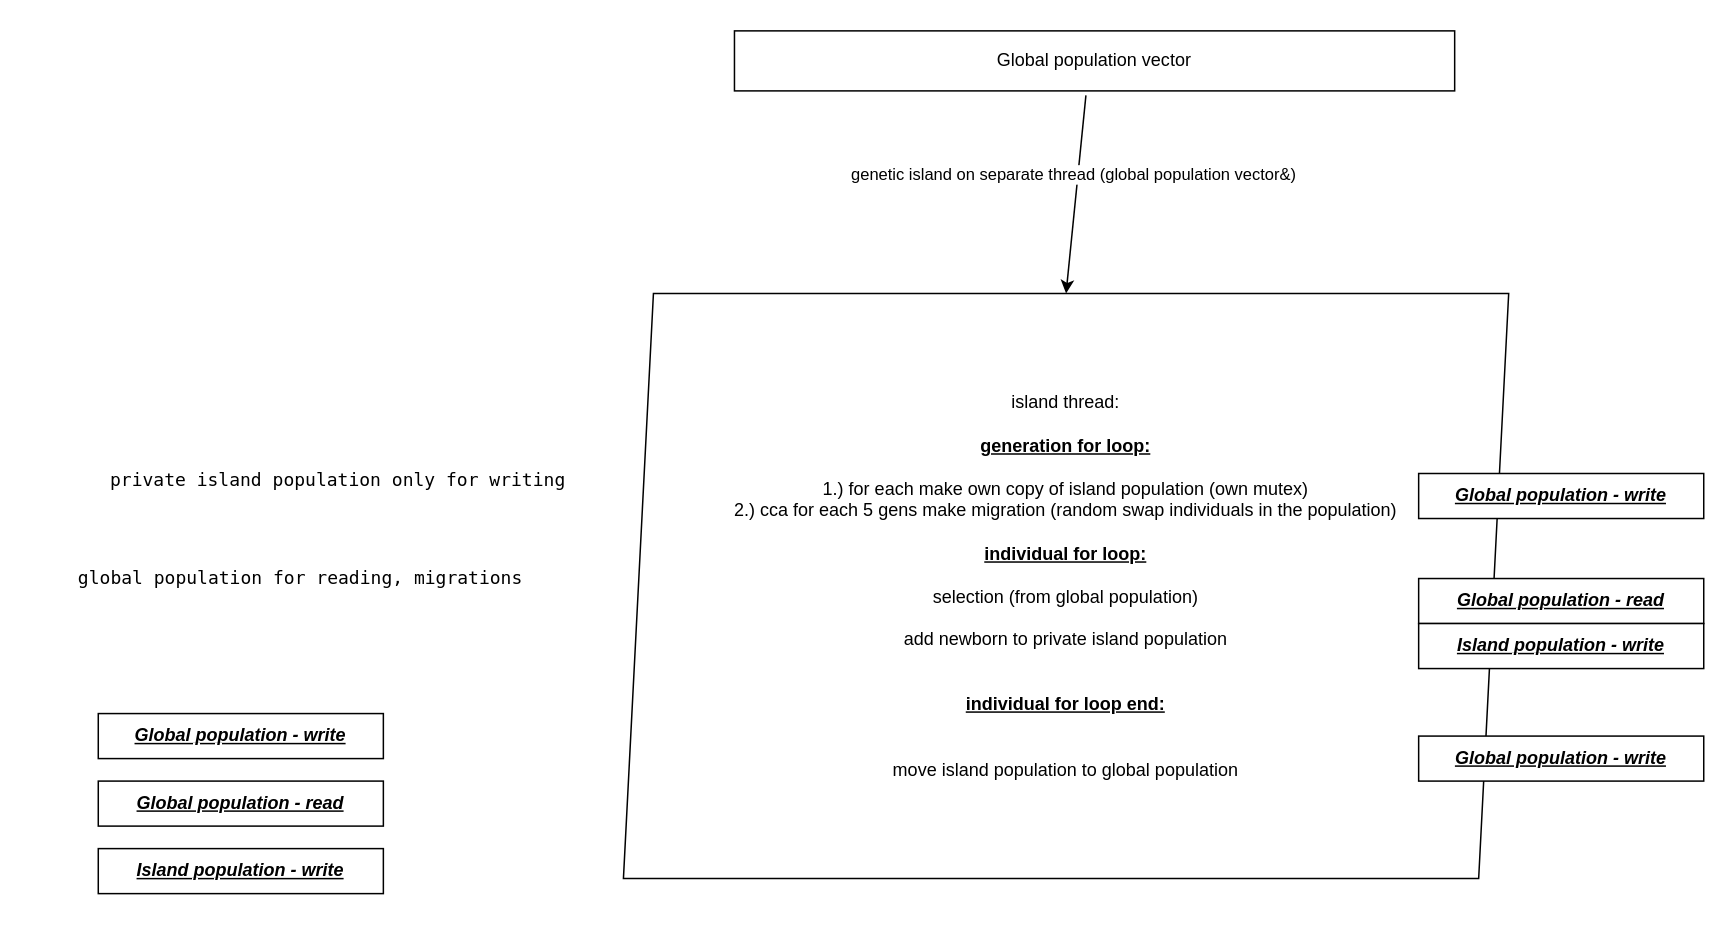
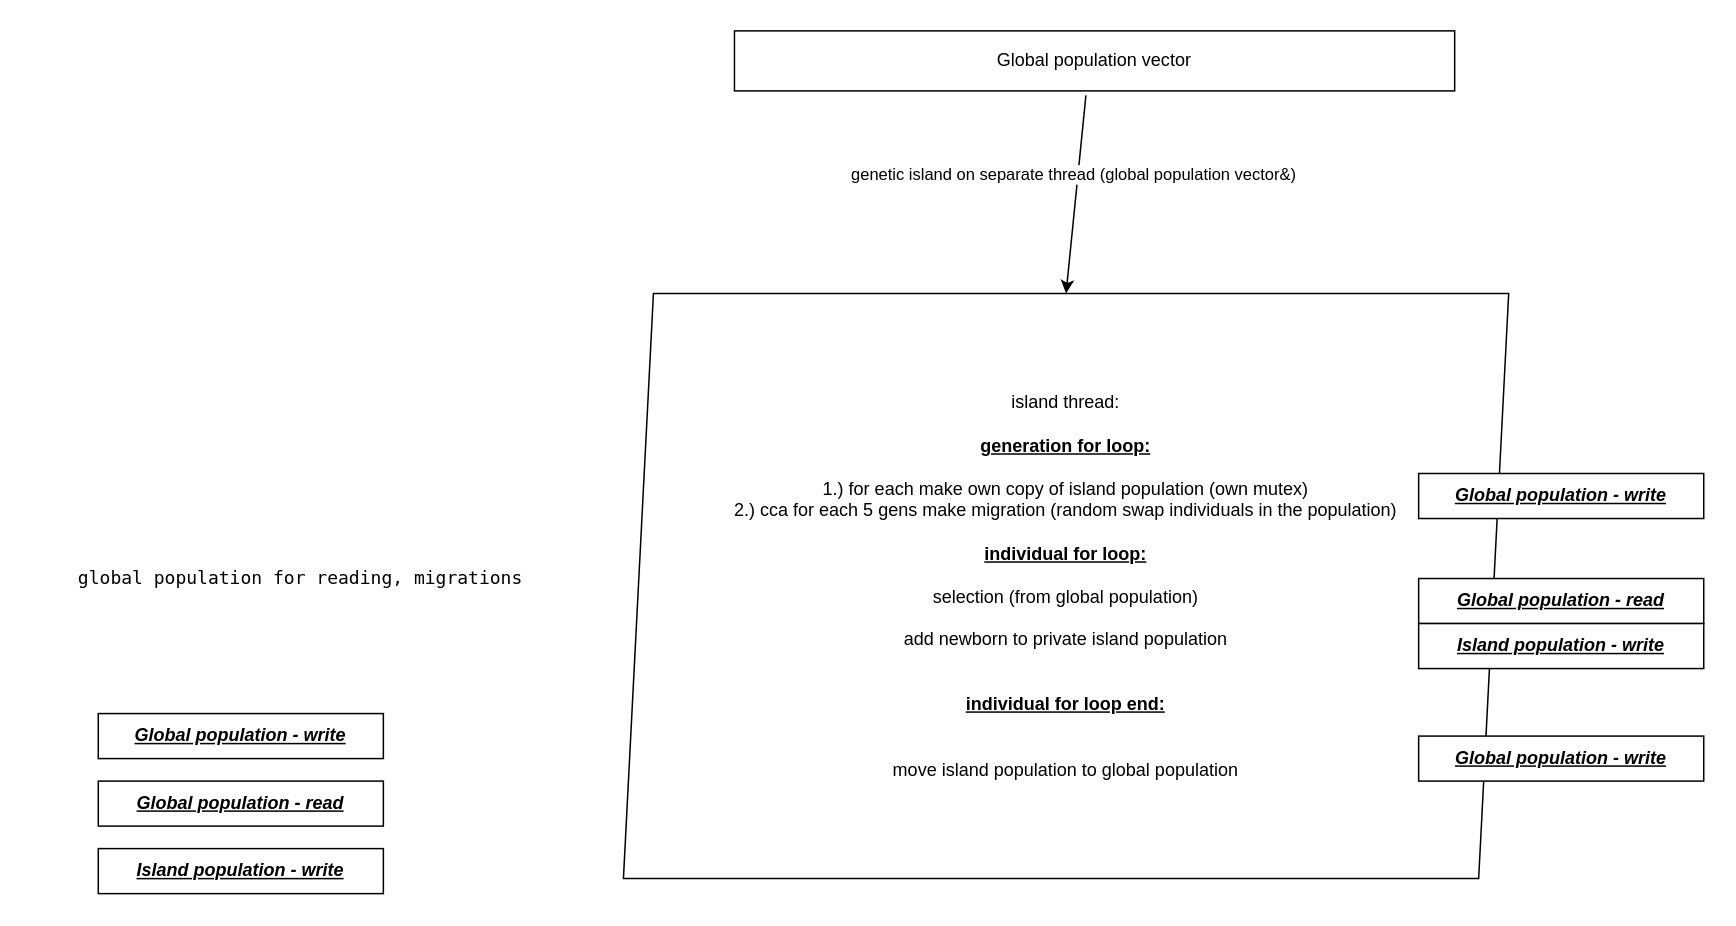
(338, 481) -> none
